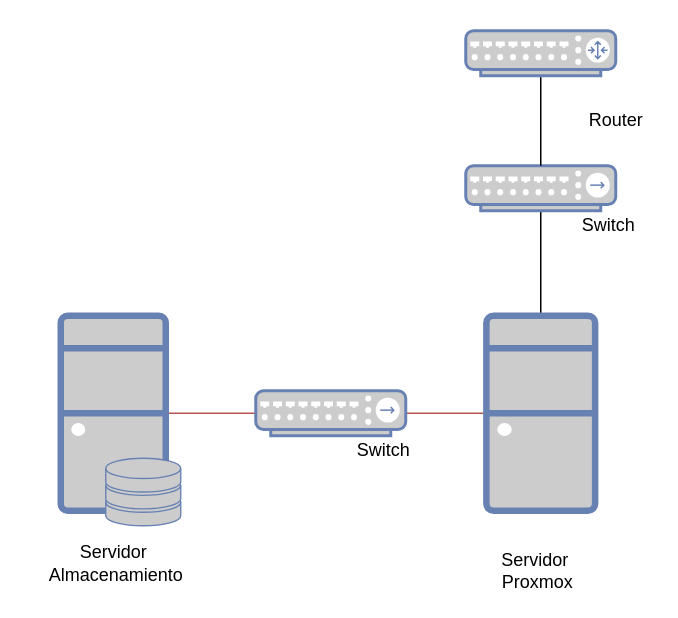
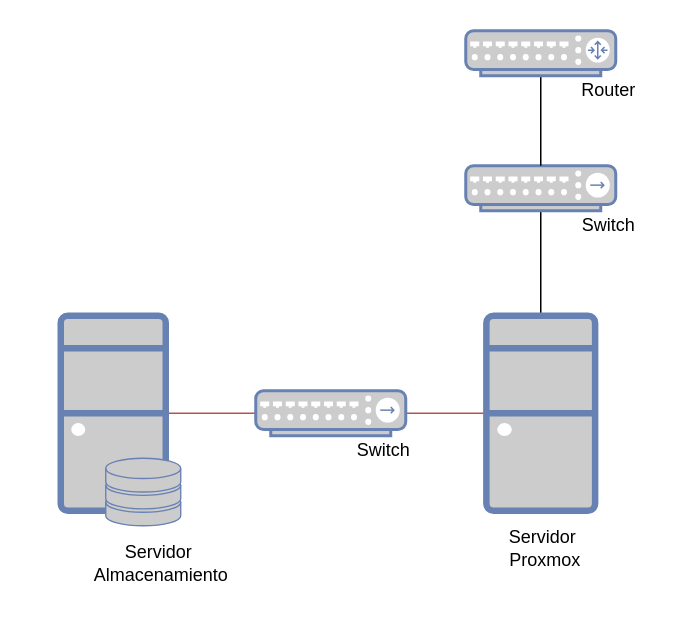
(616, 121) -> (608, 91)
(113, 563) -> (158, 563)
(535, 571) -> (543, 548)
